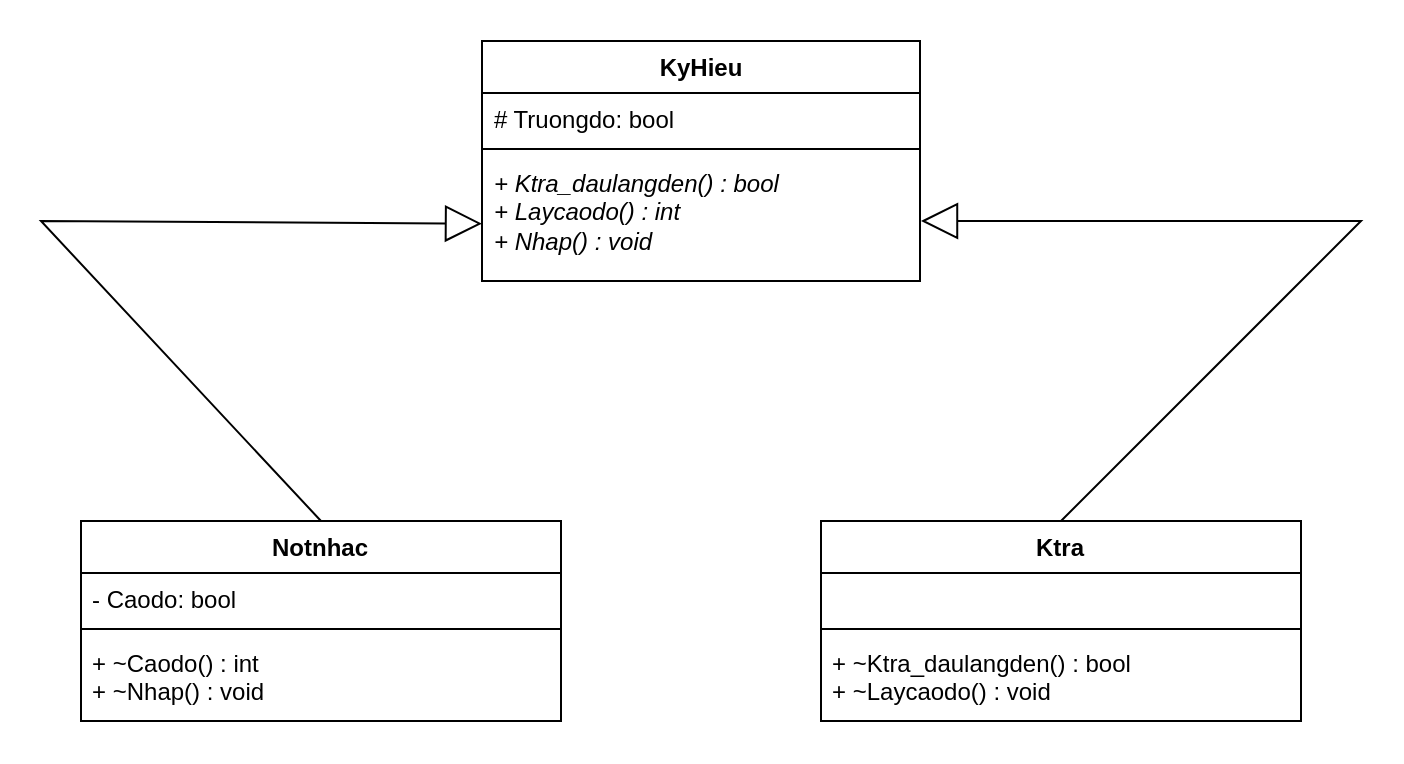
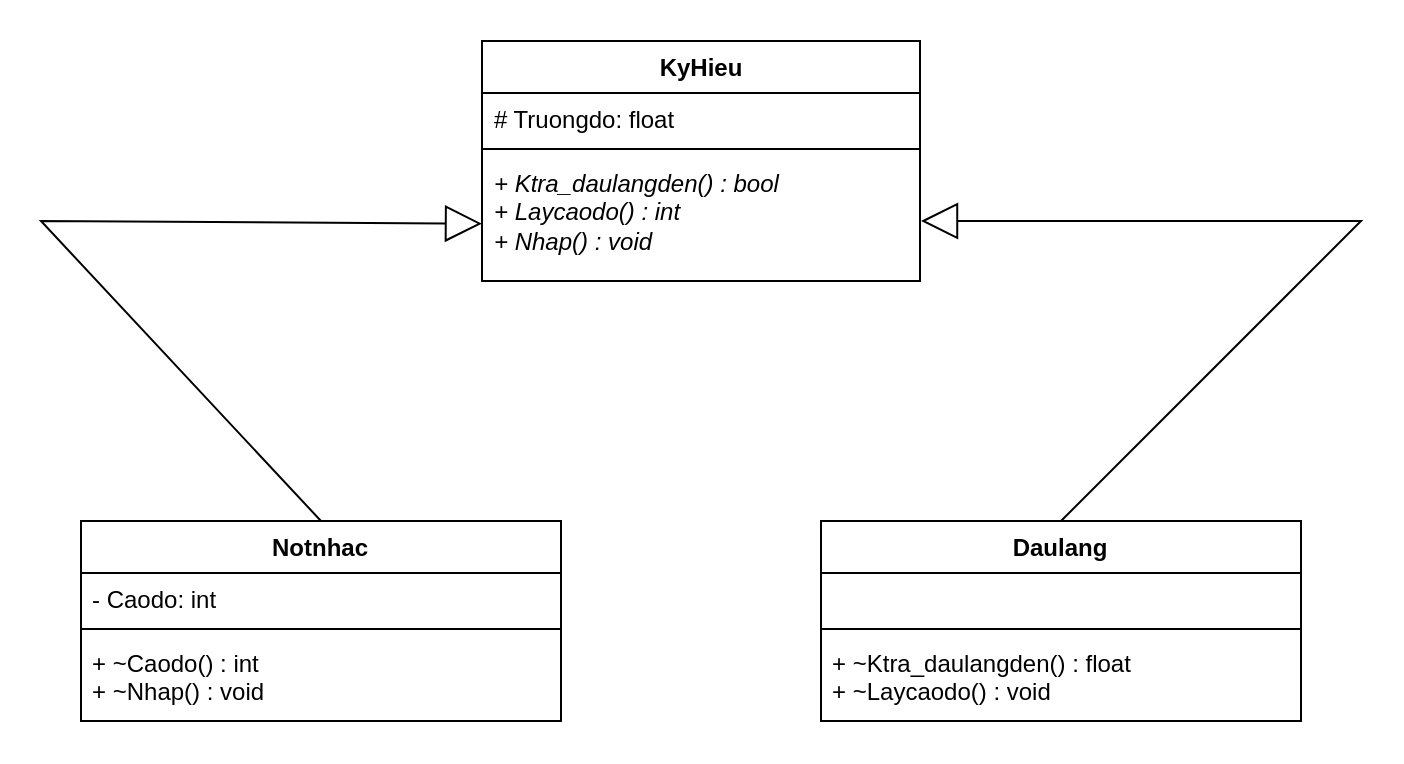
(590, 121) -> (597, 121)
(1061, 549) -> (1061, 549)
(168, 601) -> (161, 601)
(996, 680) -> (1002, 680)
